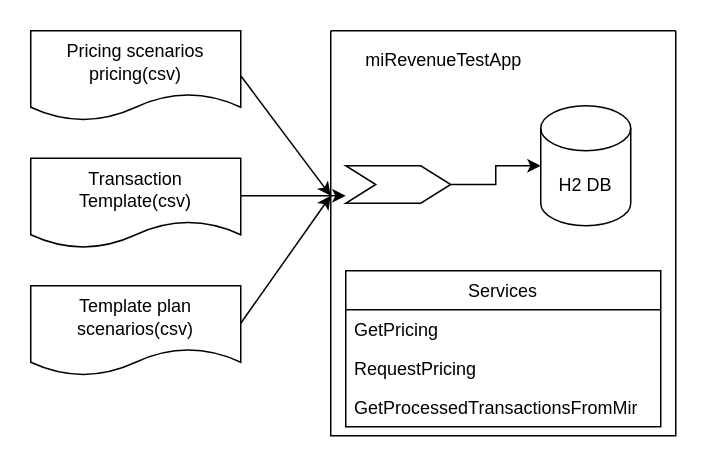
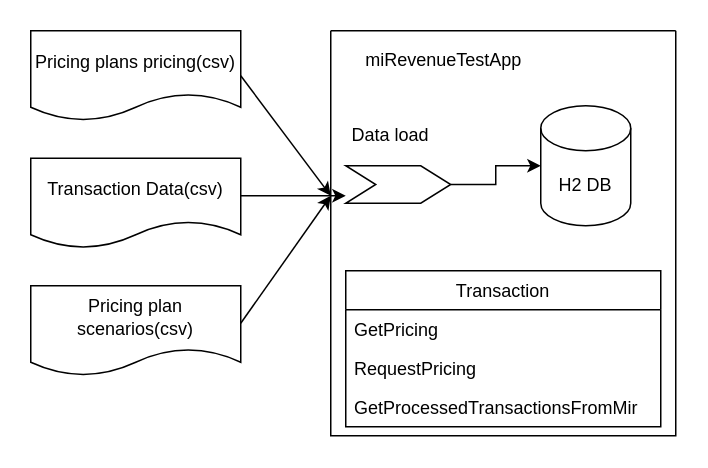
(136, 62) -> (136, 62)
none -> (391, 136)
(136, 190) -> (136, 190)
(503, 291) -> (503, 291)
(136, 317) -> (136, 317)
